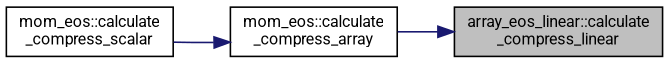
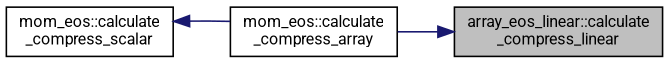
(194, 42) -> (210, 21)
